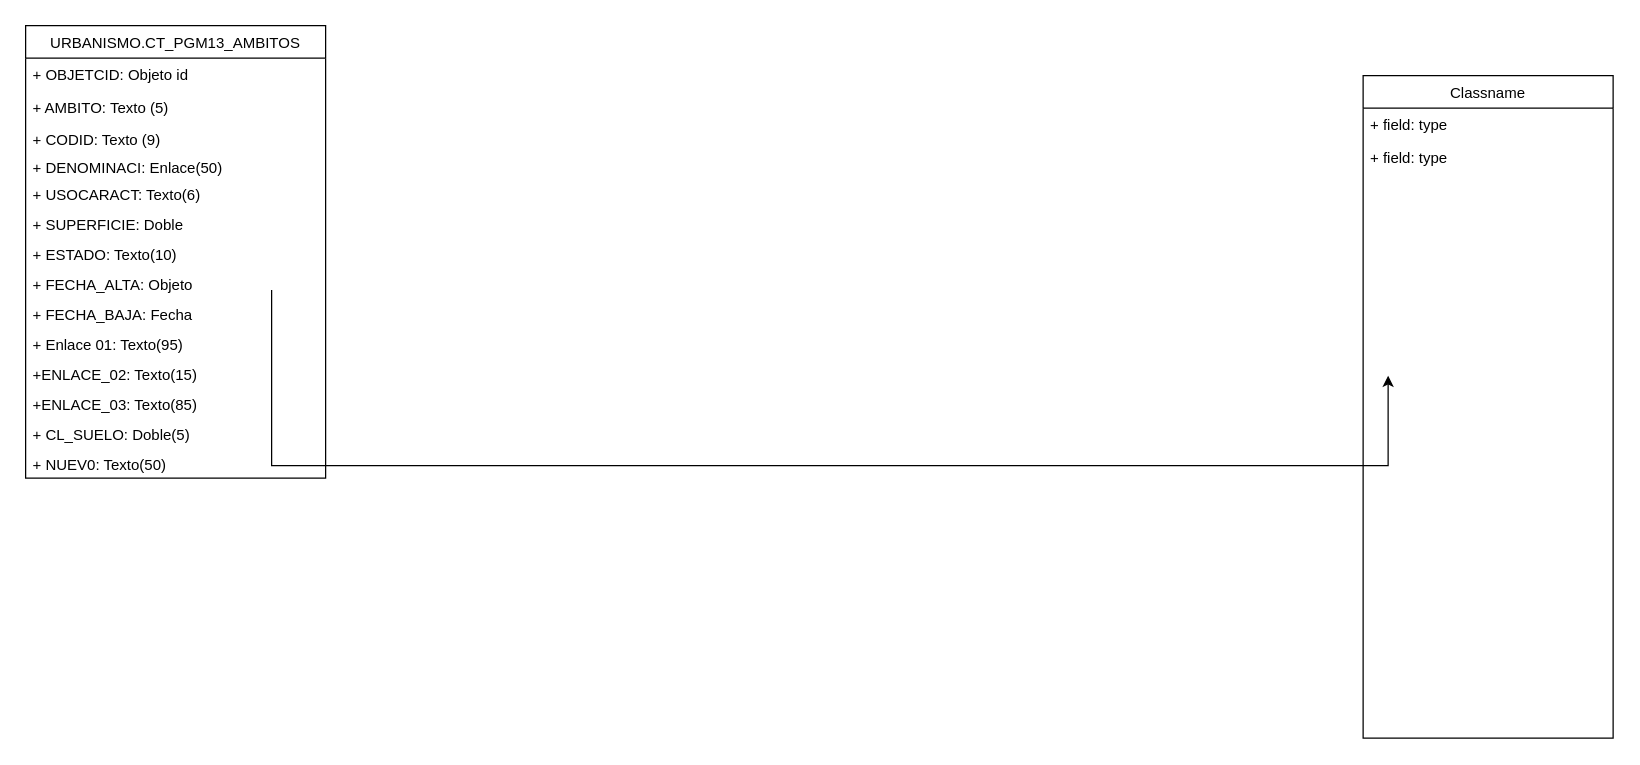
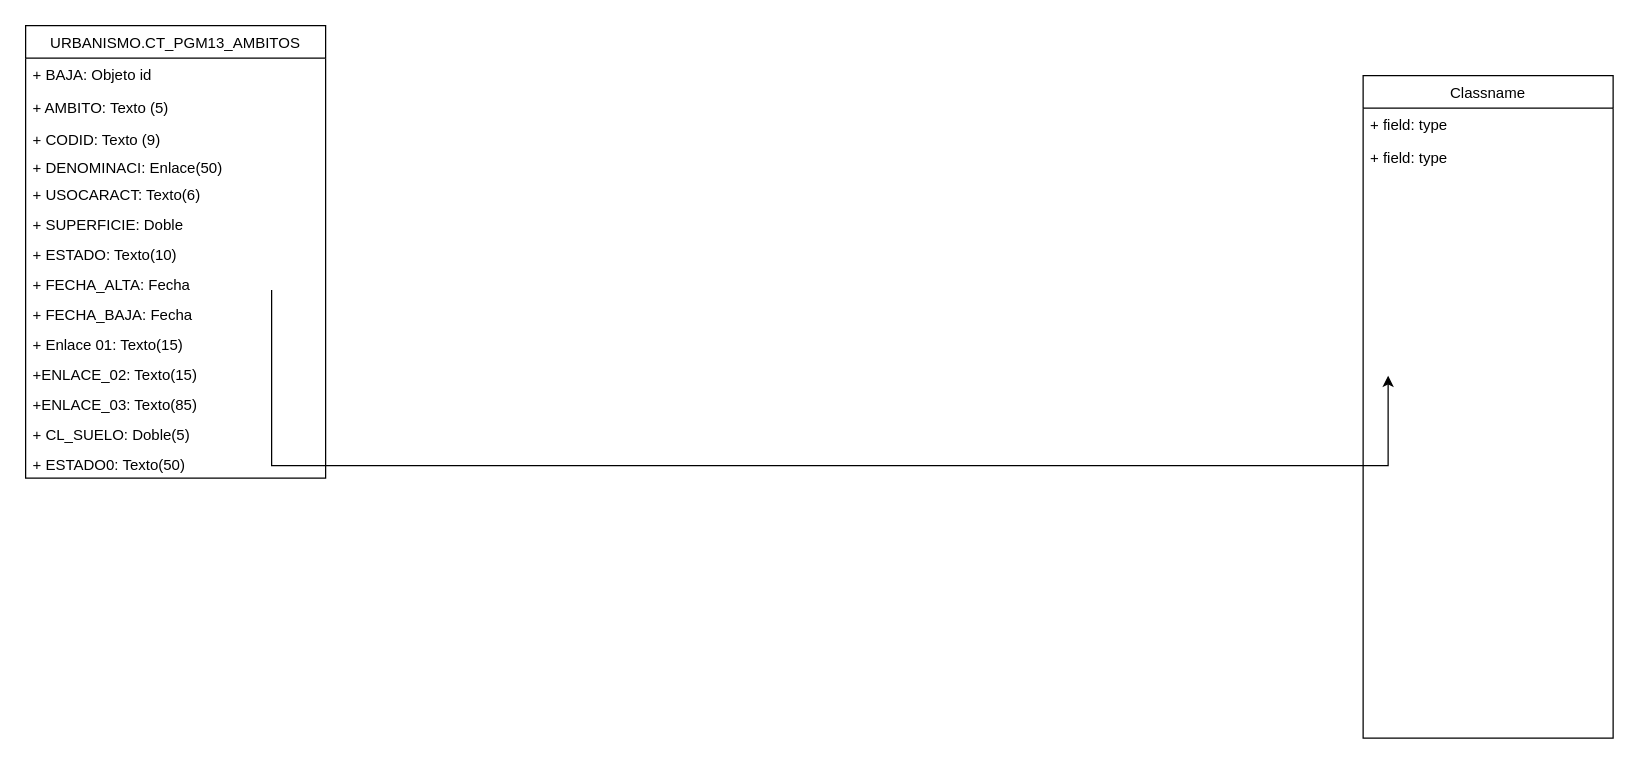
(111, 75) -> (94, 75)
(111, 285) -> (106, 285)
(115, 345) -> (115, 345)
(102, 465) -> (111, 465)
